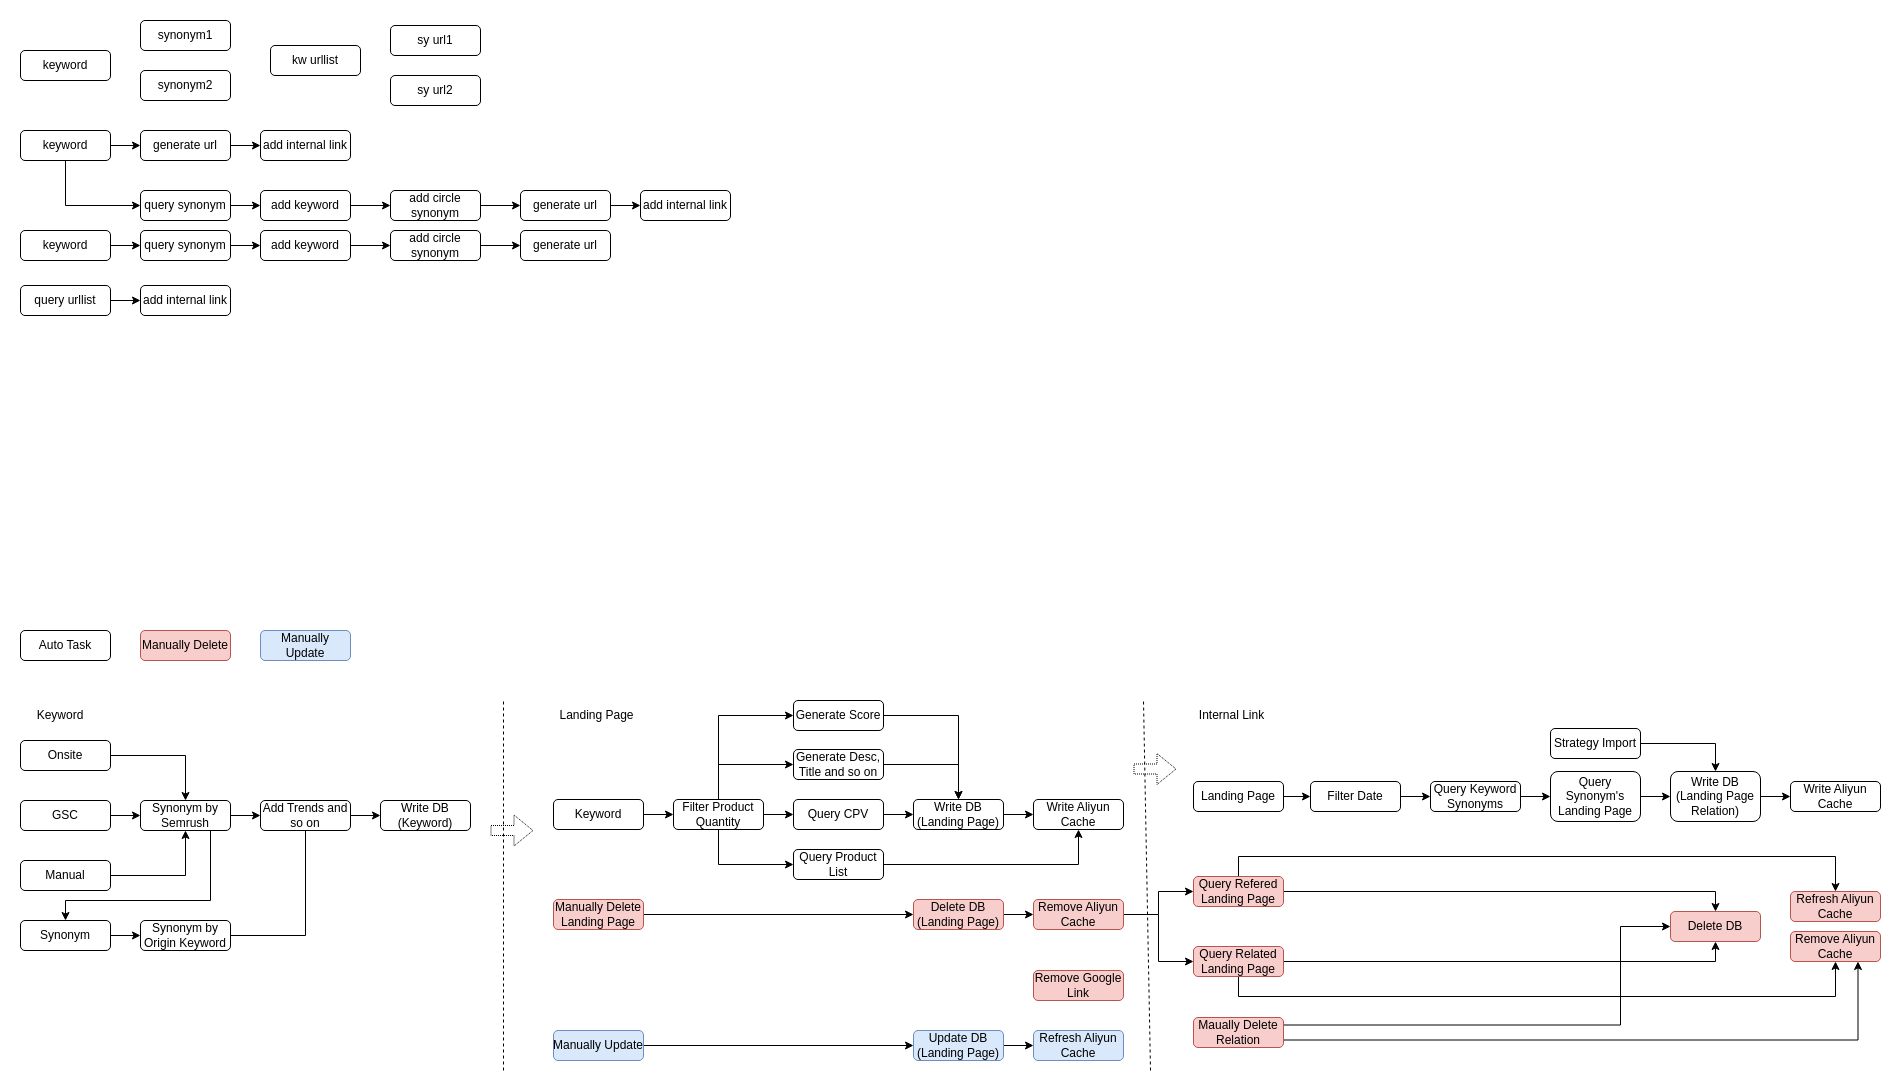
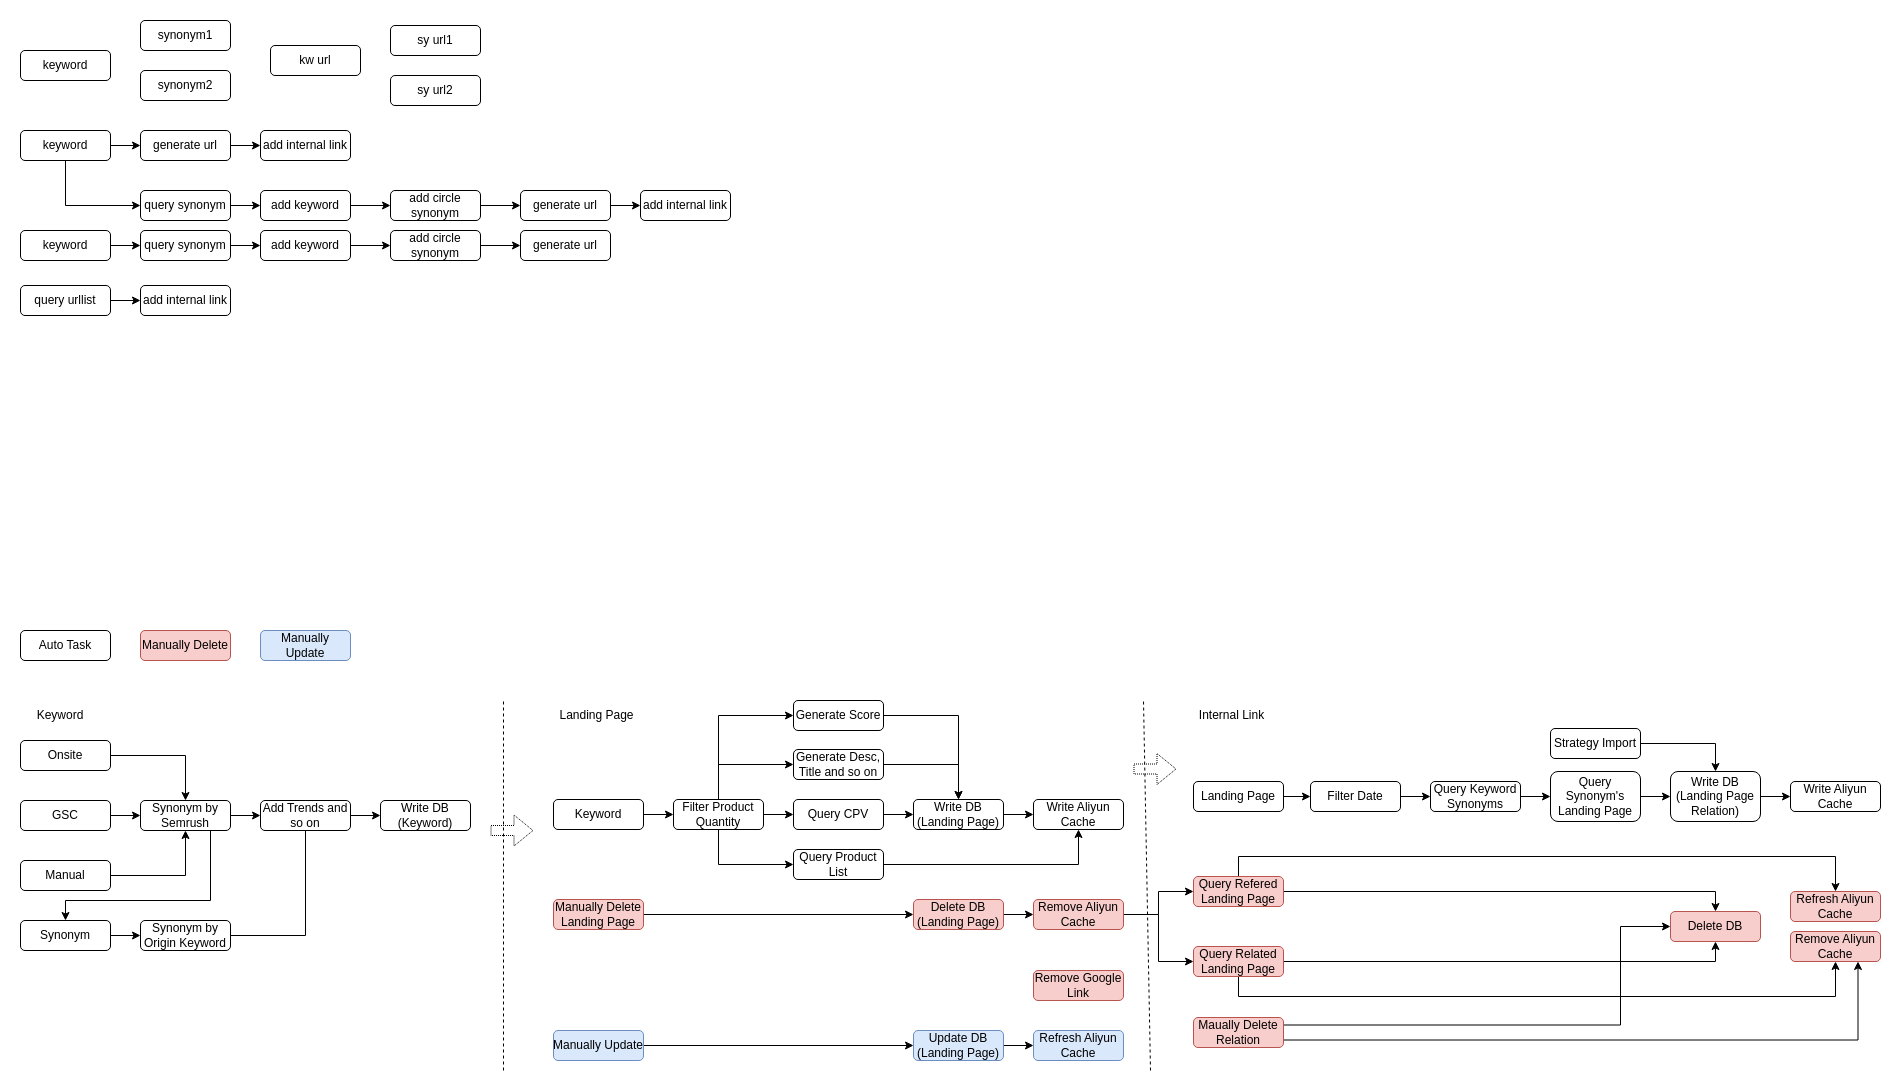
(316, 61) -> (316, 61)
